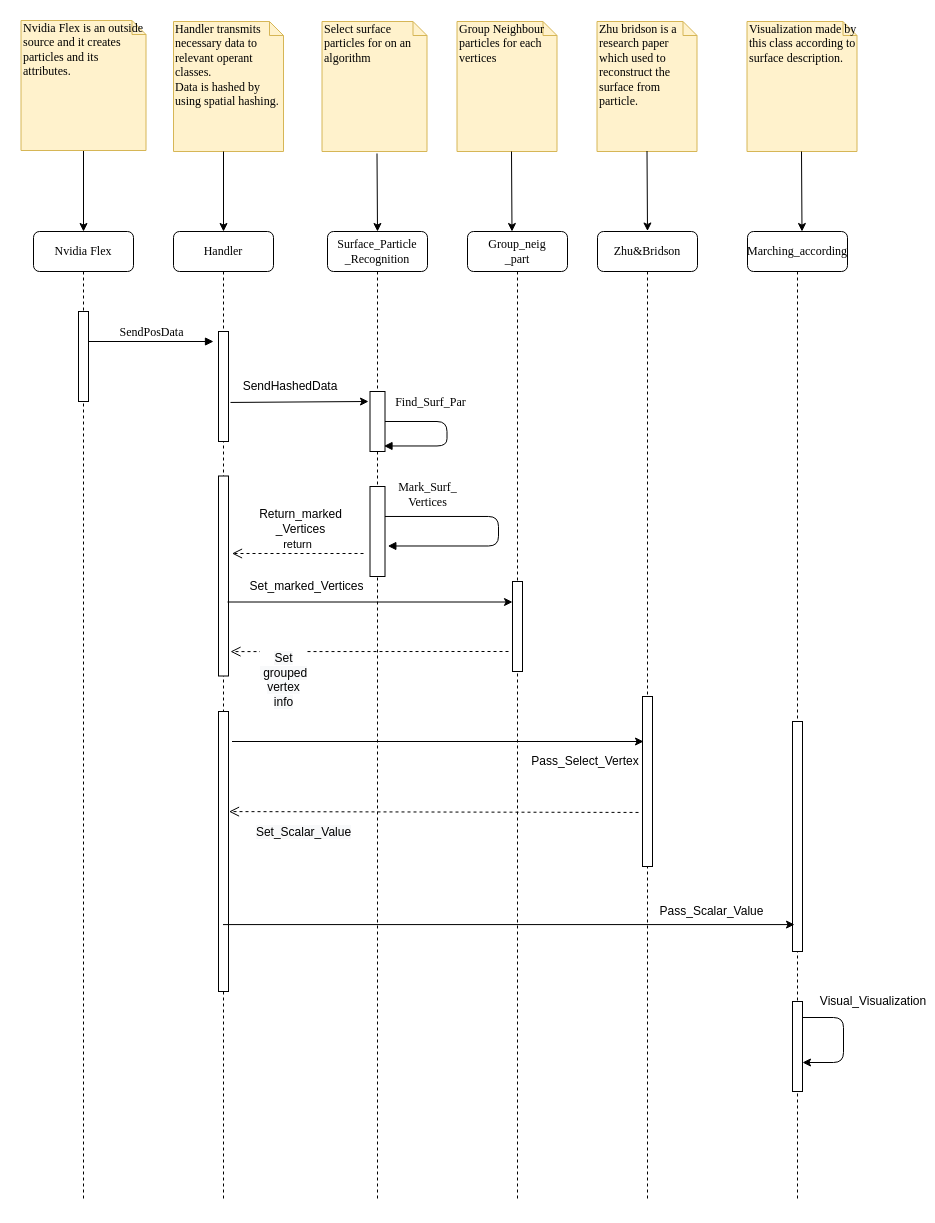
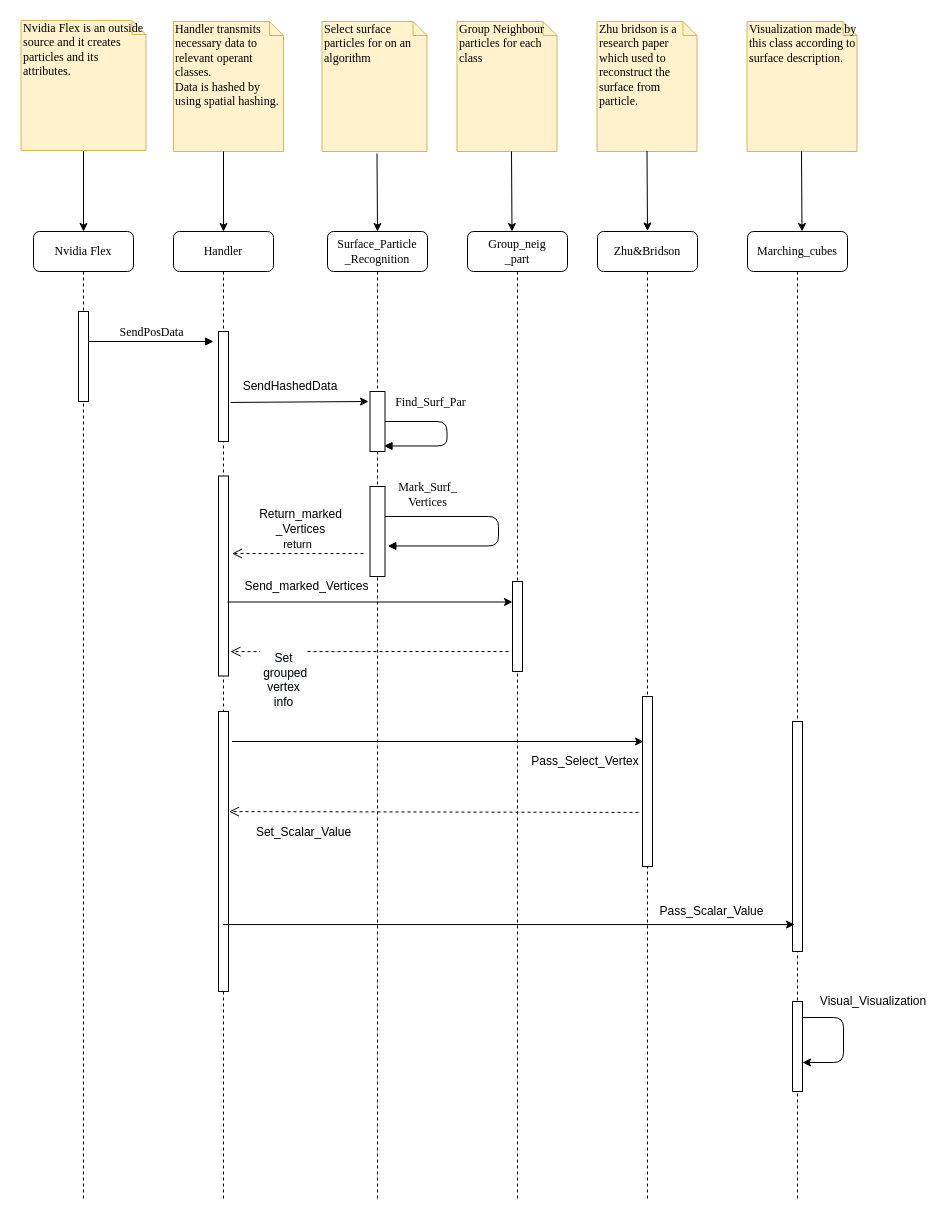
(509, 44) -> (509, 44)
(798, 252) -> (798, 252)
(307, 587) -> (307, 587)
